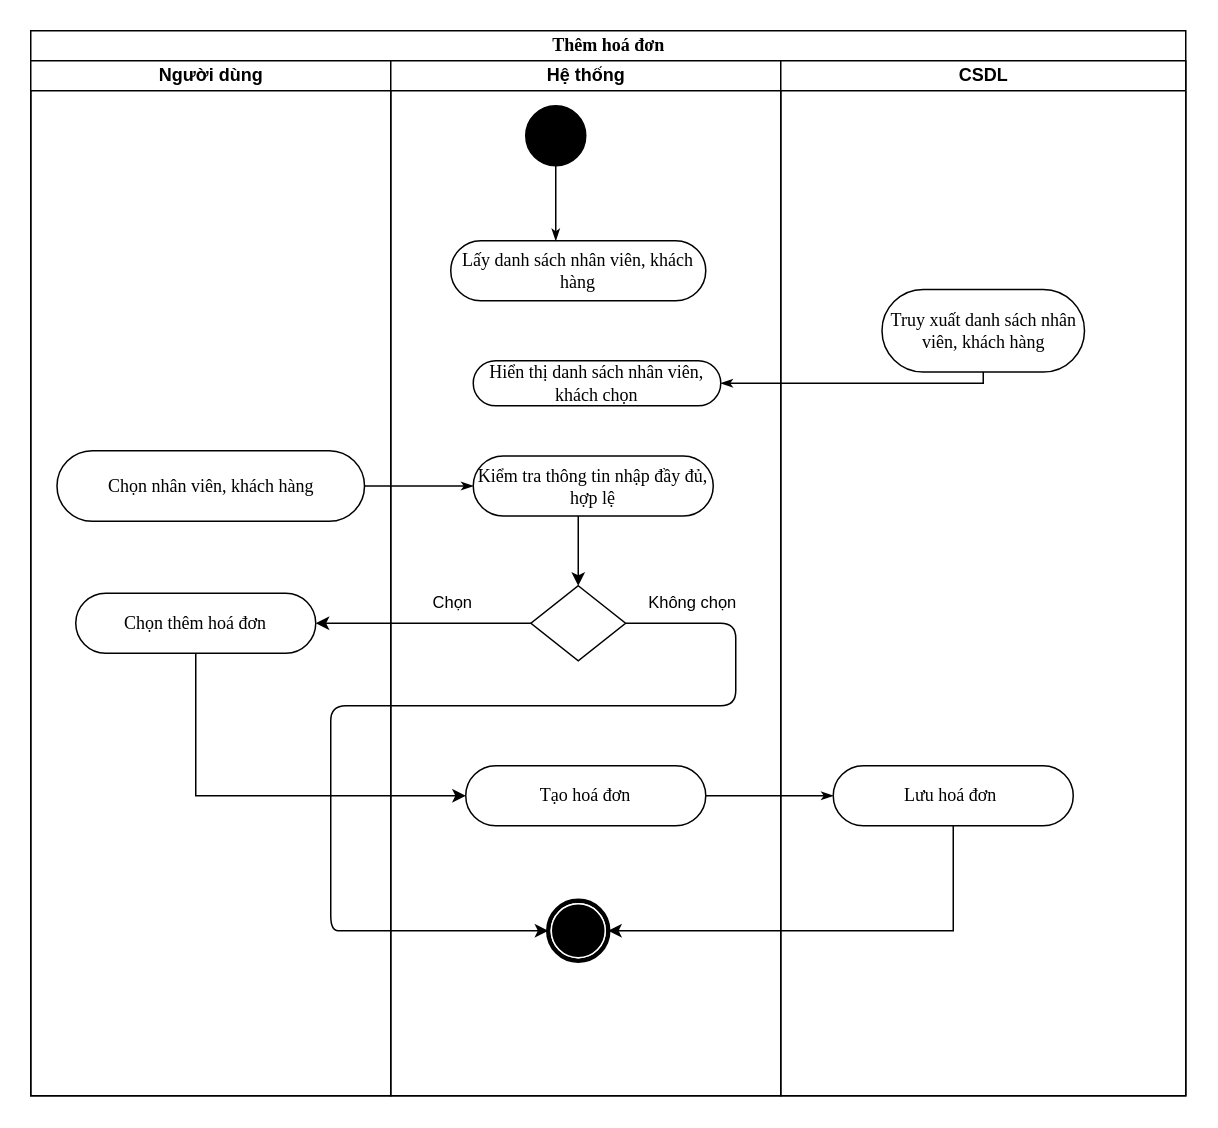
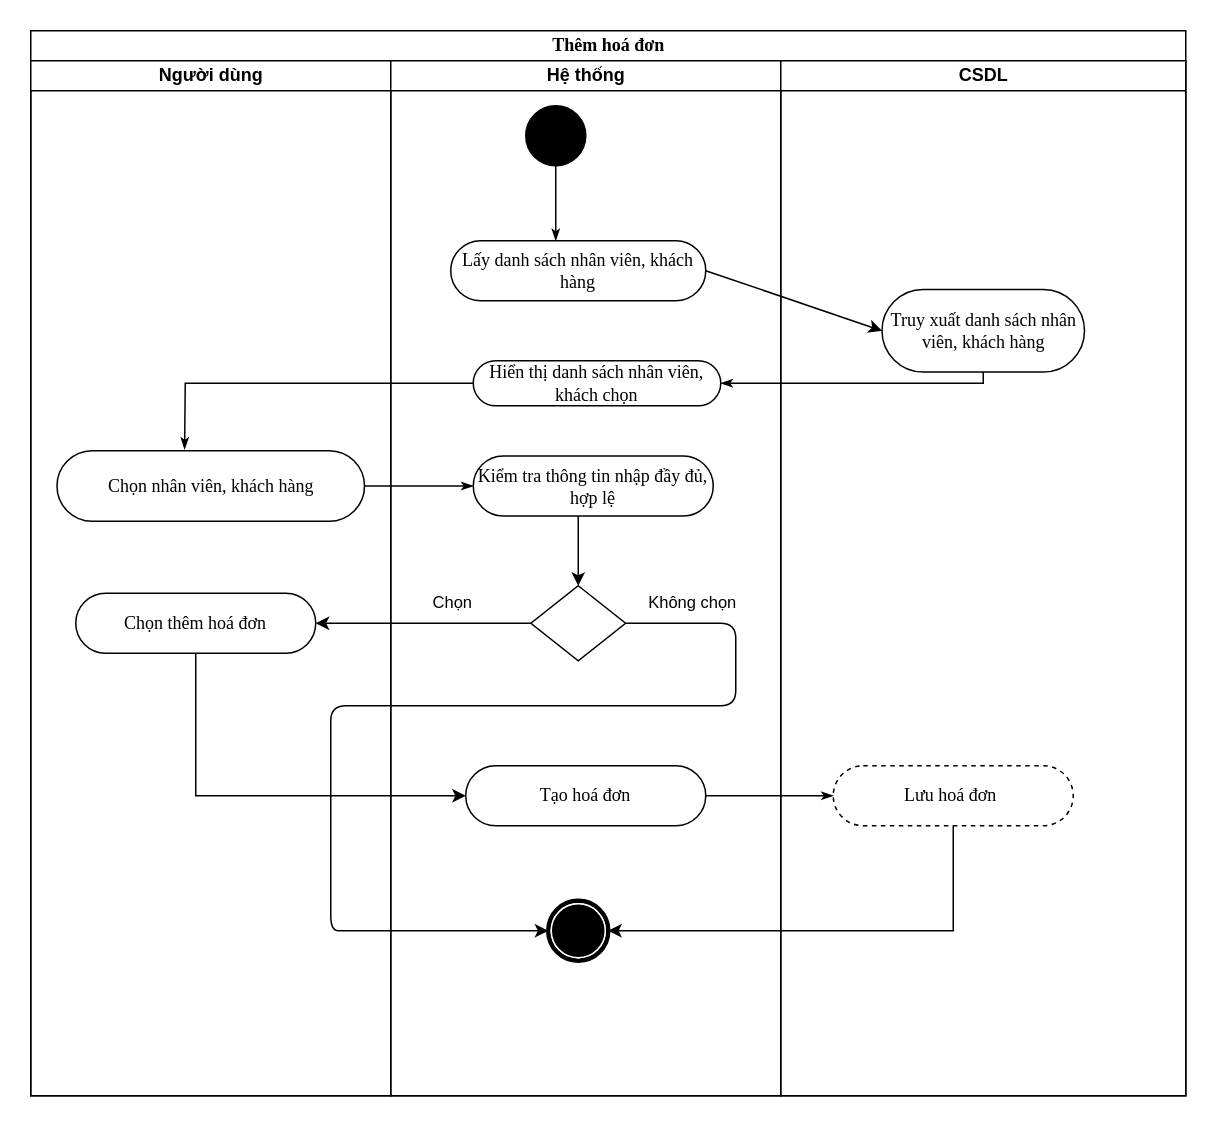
none -> (789, 299)
none -> (301, 383)
(953, 796) -> (953, 796)
